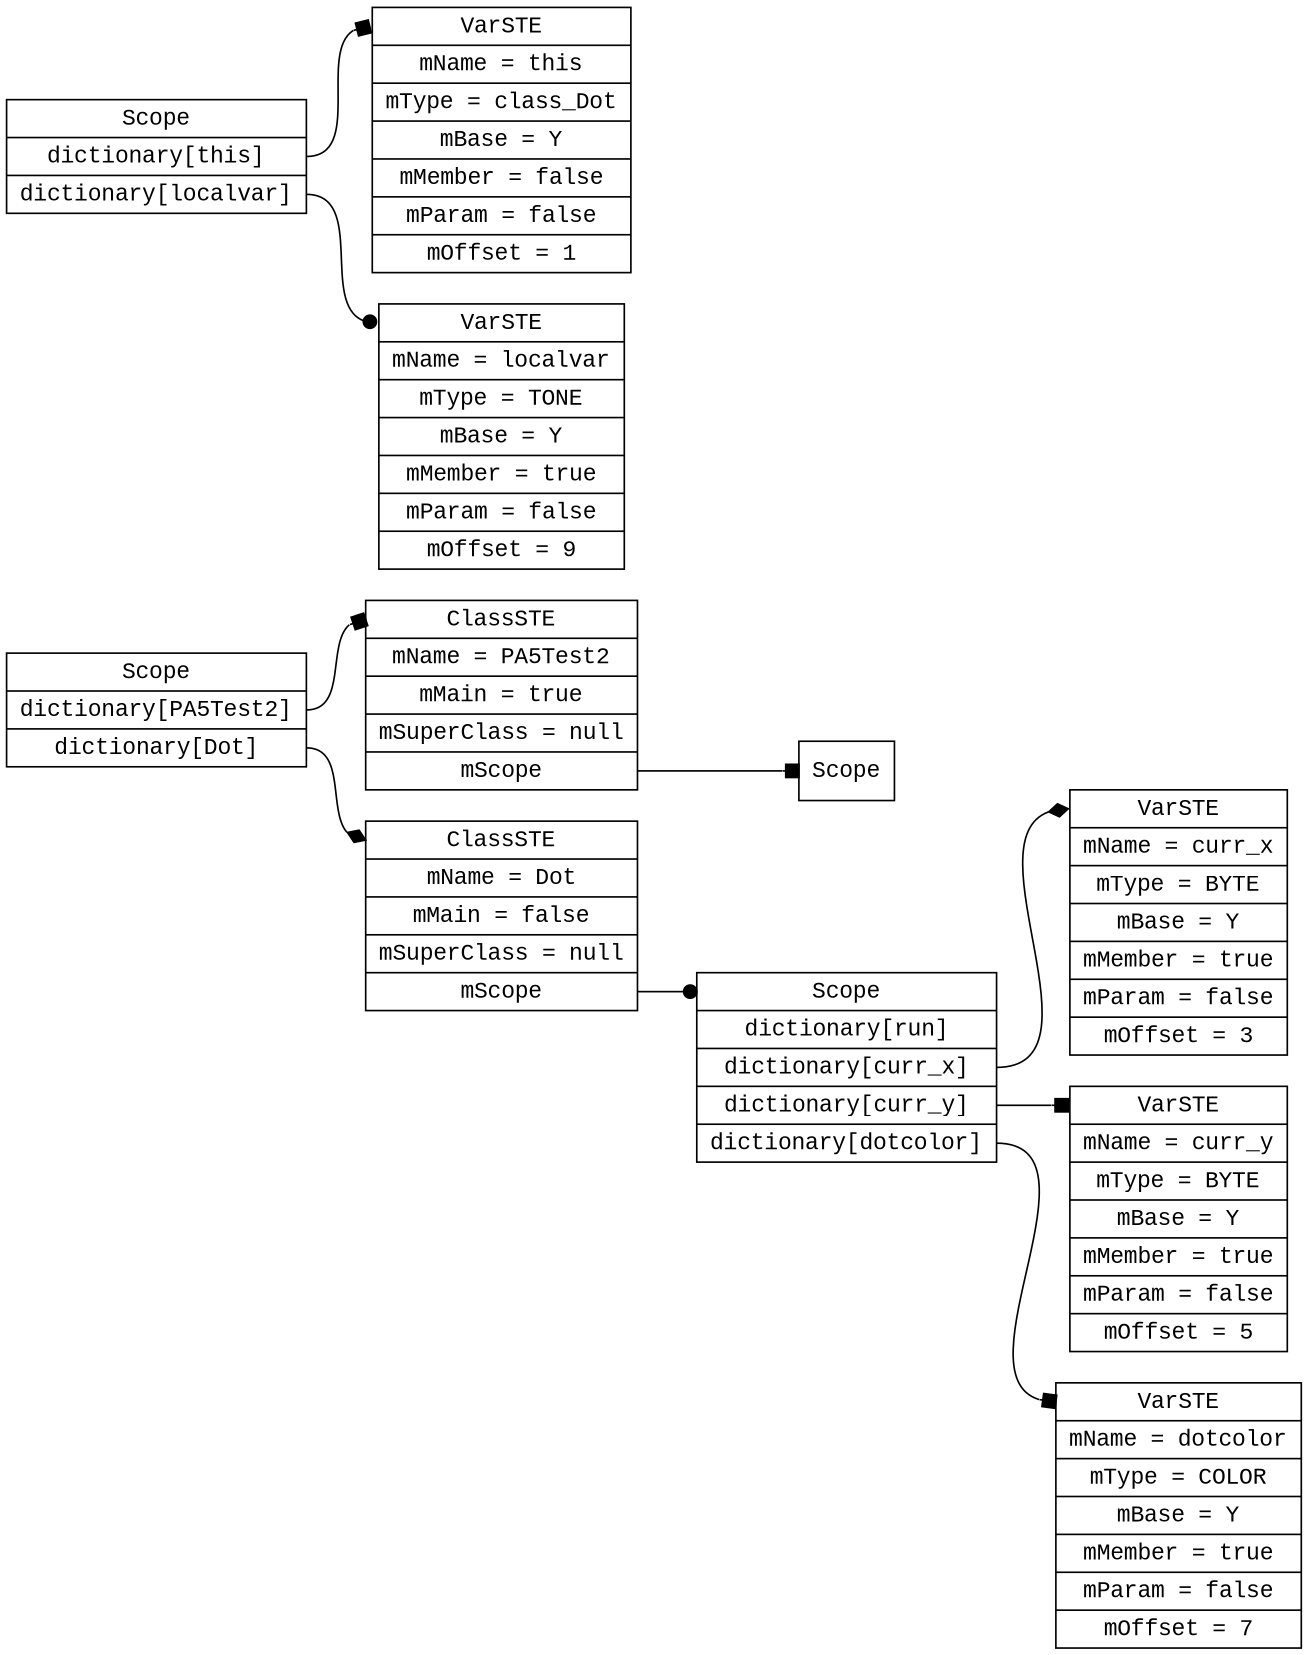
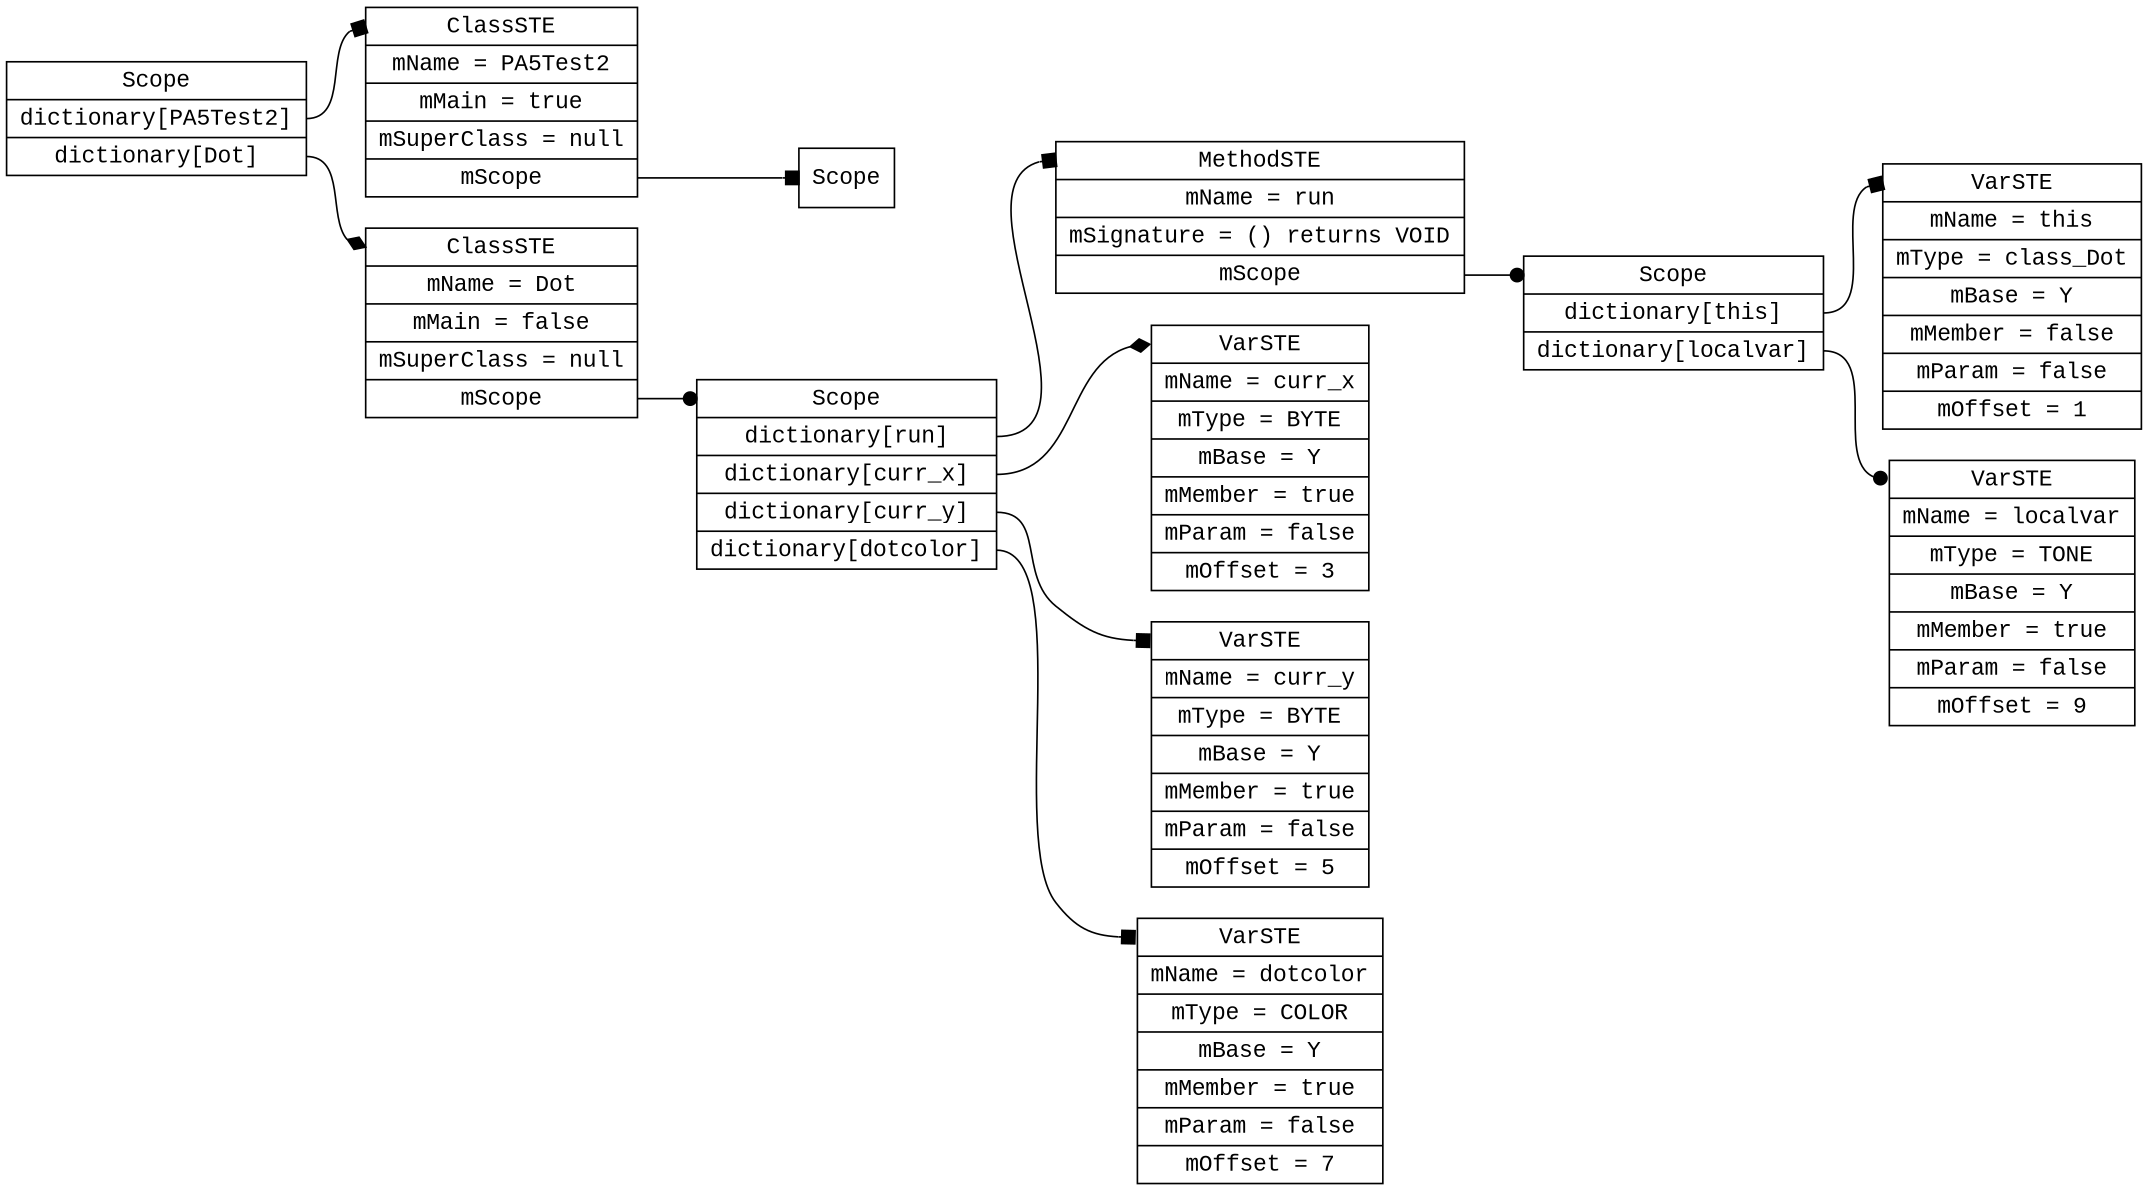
none -> (1260, 217)
